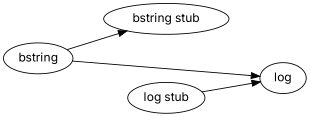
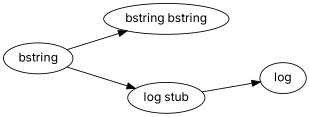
(166, 19) -> (166, 19)
(162, 68) -> (97, 77)
